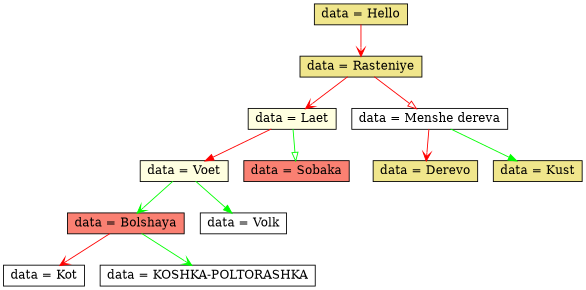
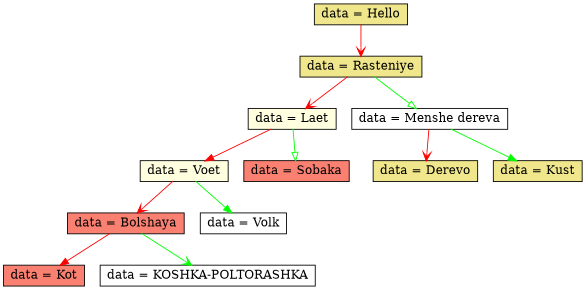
(392, 90) -> (392, 90)
(158, 194) -> (158, 194)
(89, 247) -> (89, 247)
(44, 276) -> (44, 276)
